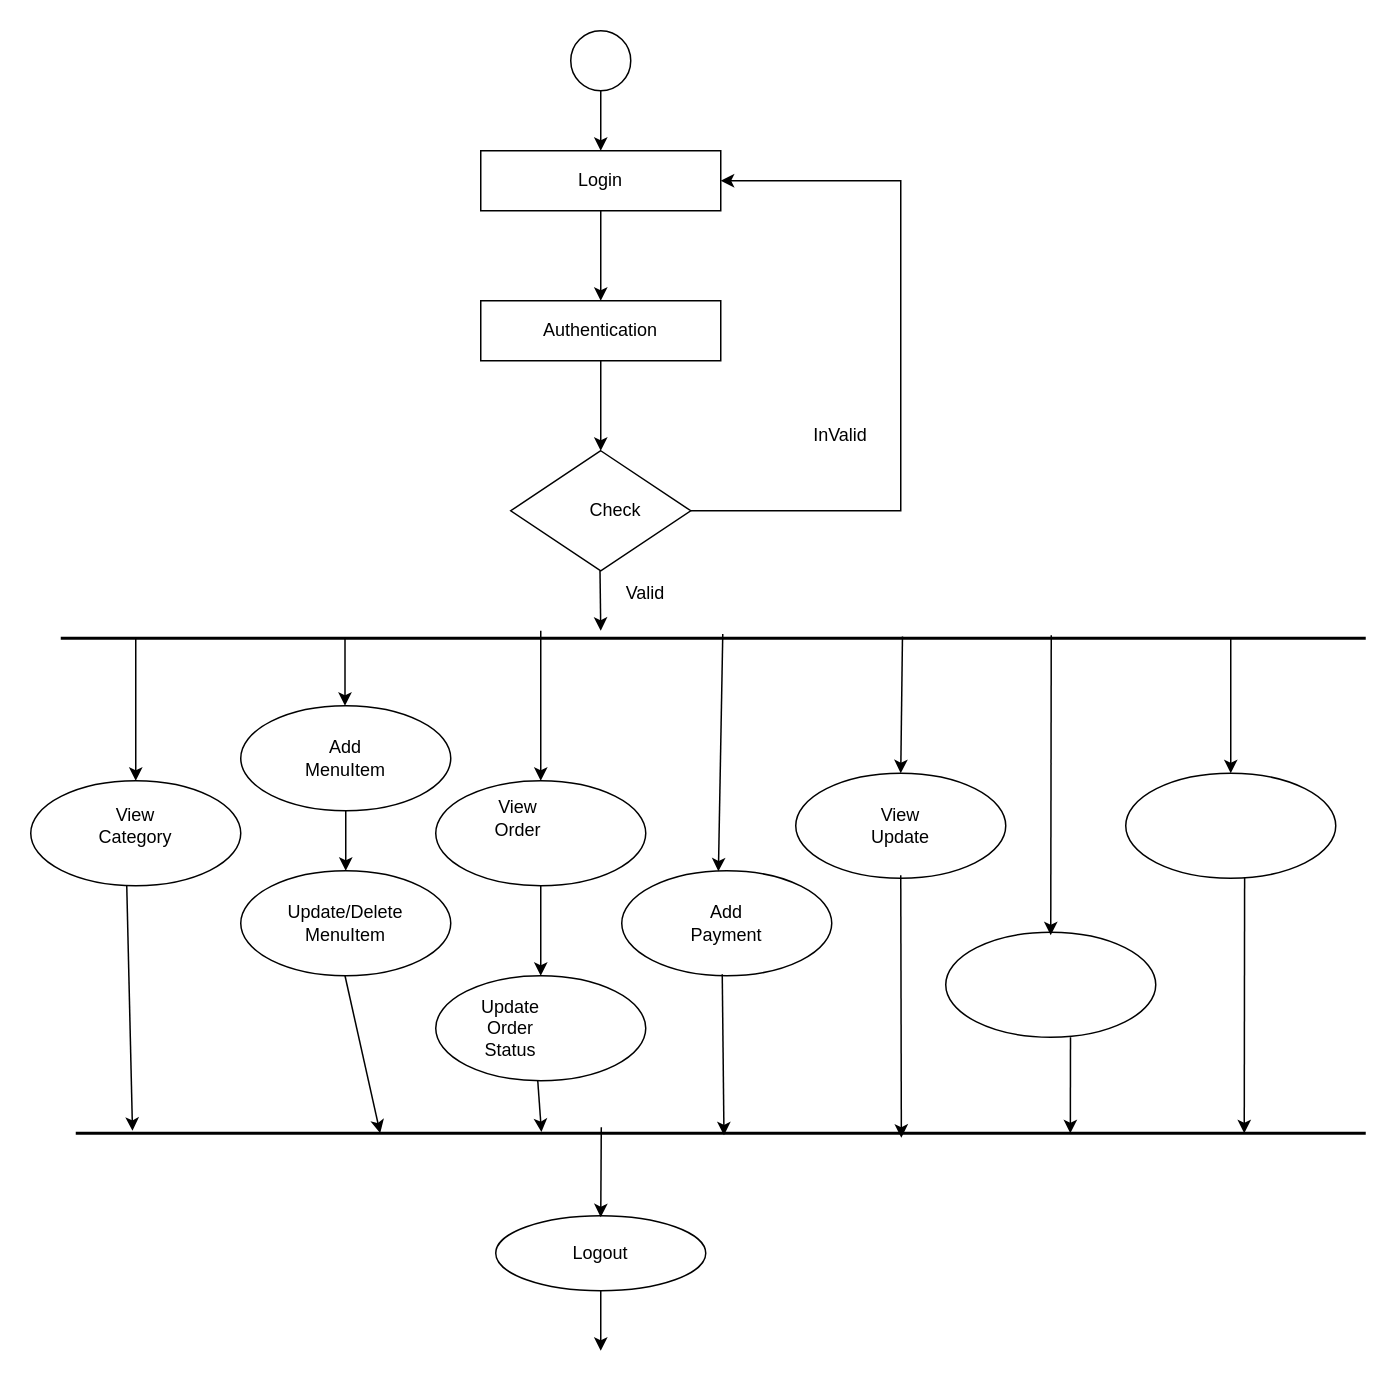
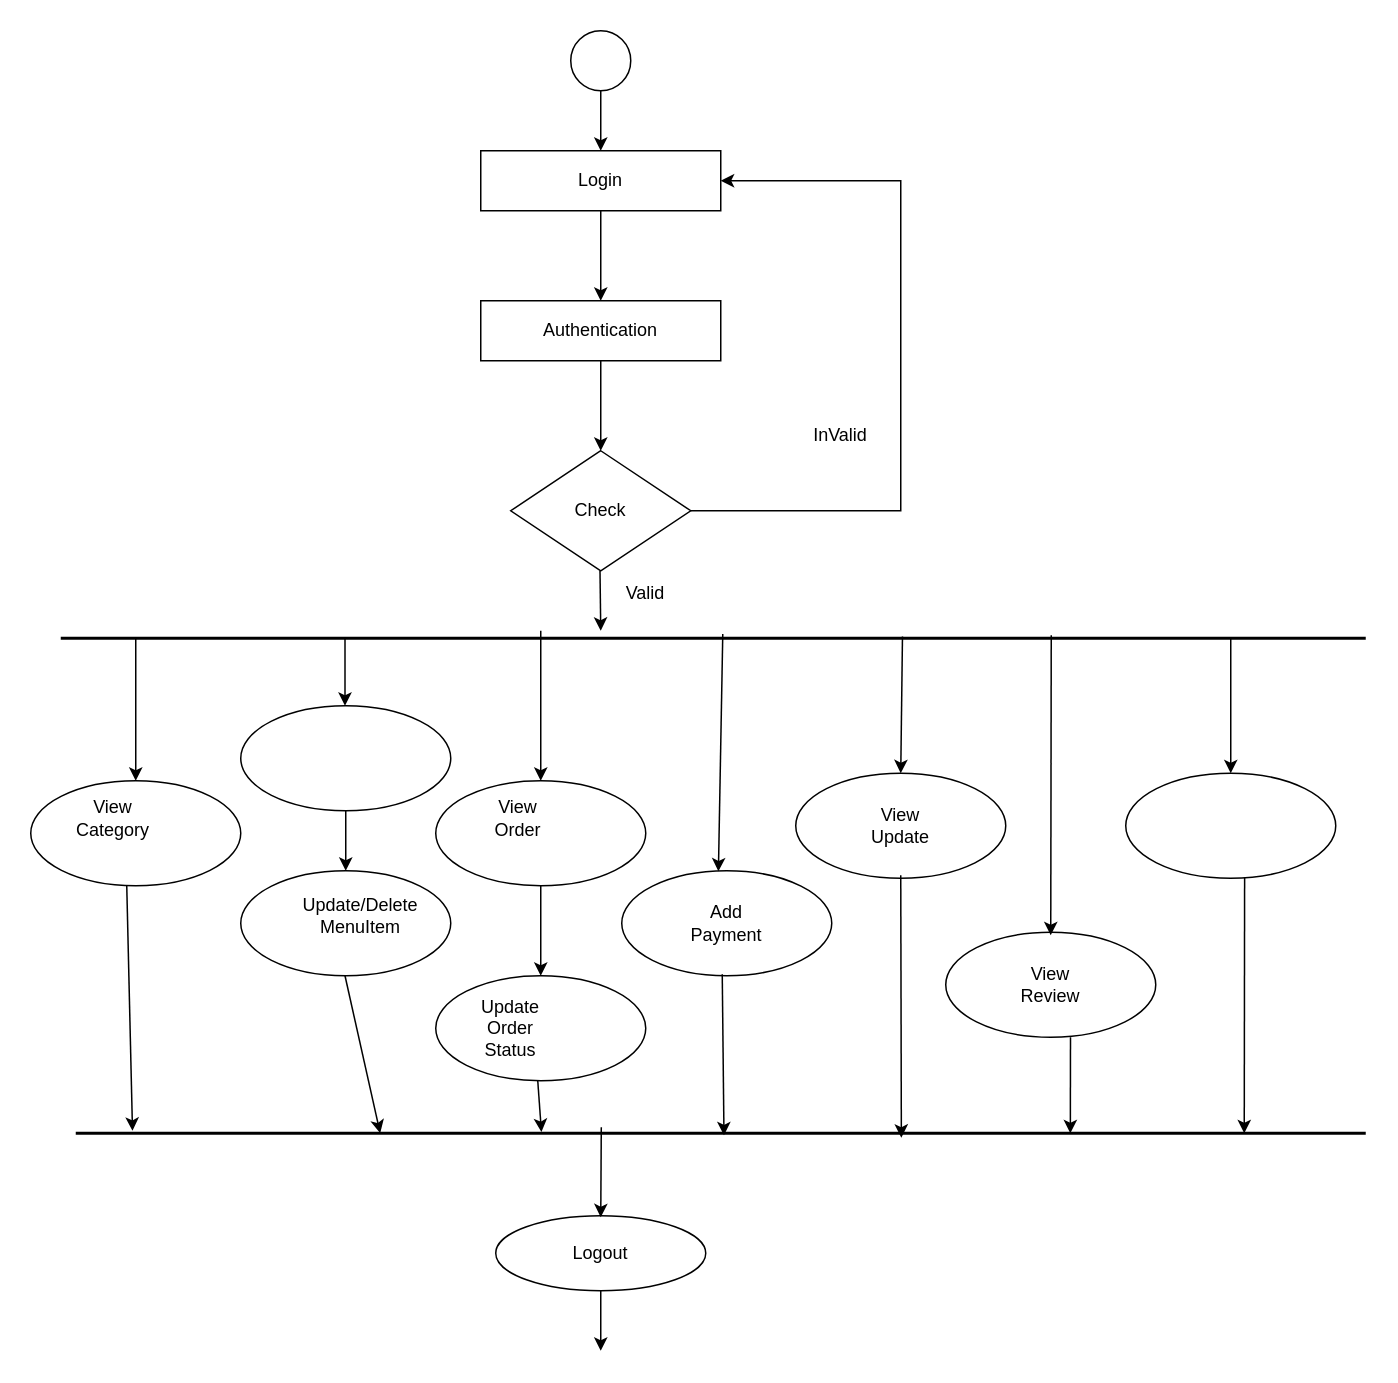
(616, 511) -> (601, 511)
(346, 758) -> none
(136, 826) -> (113, 818)
(346, 923) -> (361, 916)
none -> (1051, 985)
